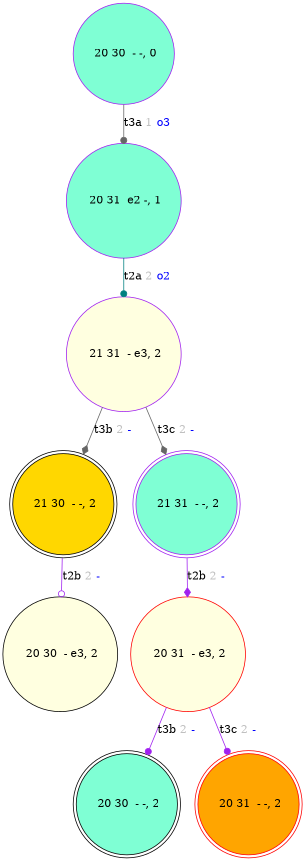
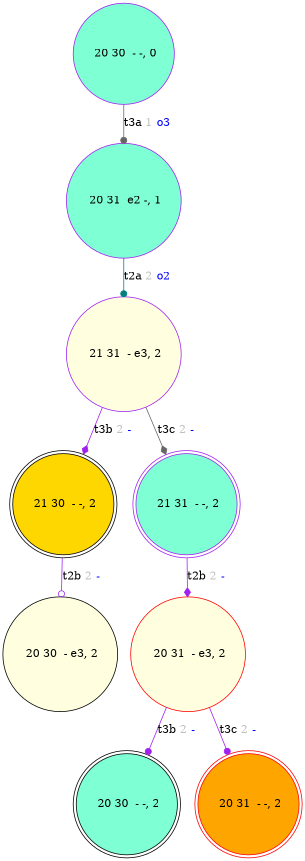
(95, 426) -> (95, 426)
